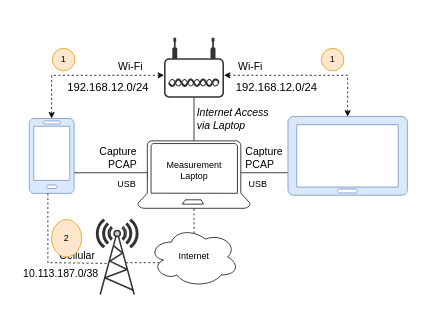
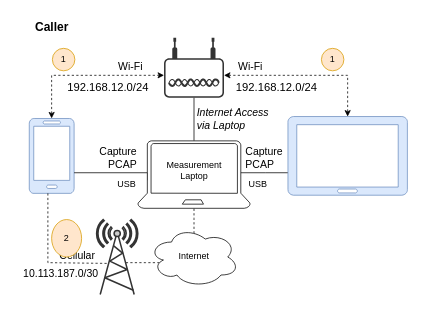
none -> (51, 27)
(61, 274) -> (61, 274)
